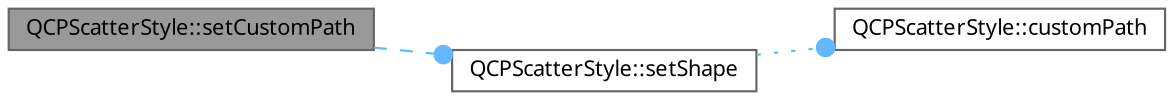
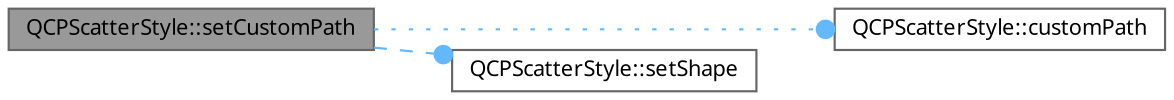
(787, 52) -> (595, 29)
